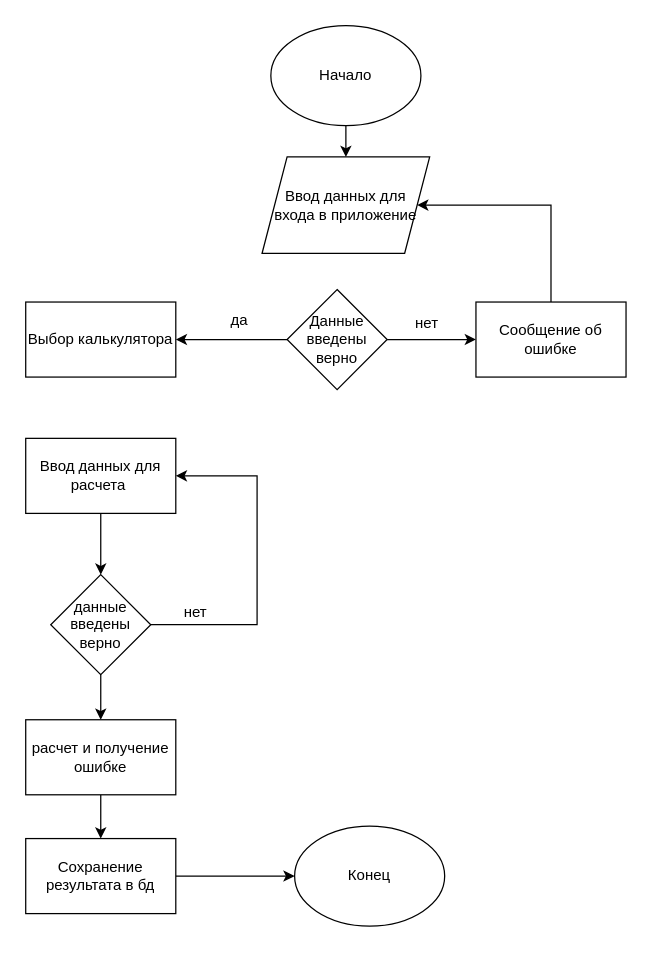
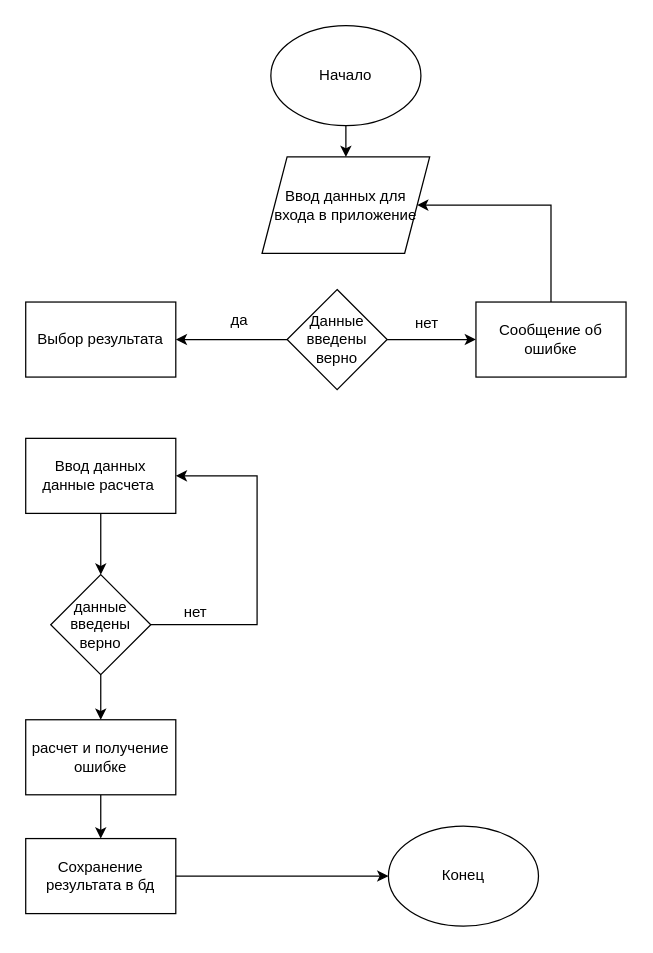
(101, 339) -> (101, 339)
(101, 476) -> (101, 476)
(369, 876) -> (463, 876)
